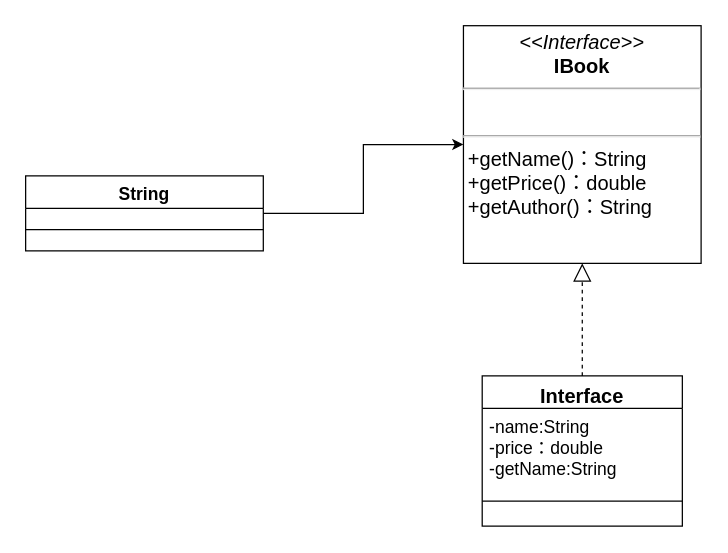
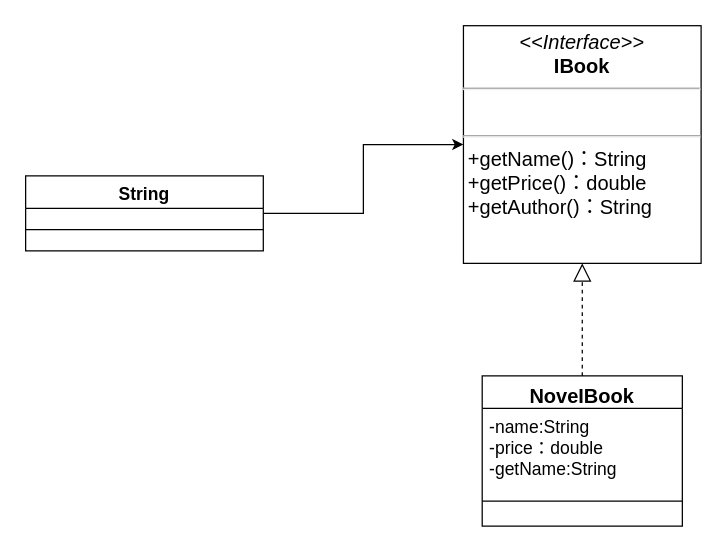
(581, 396) -> (581, 396)
